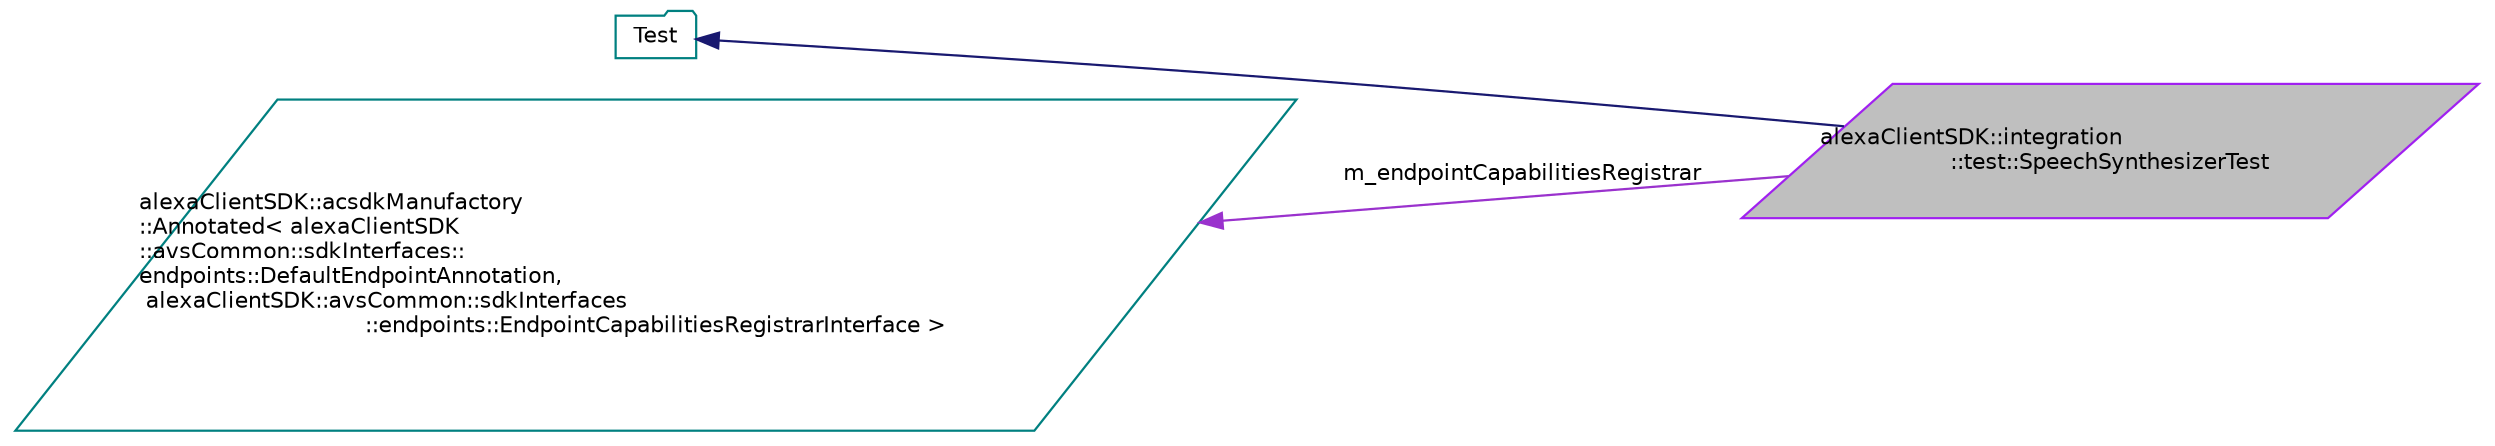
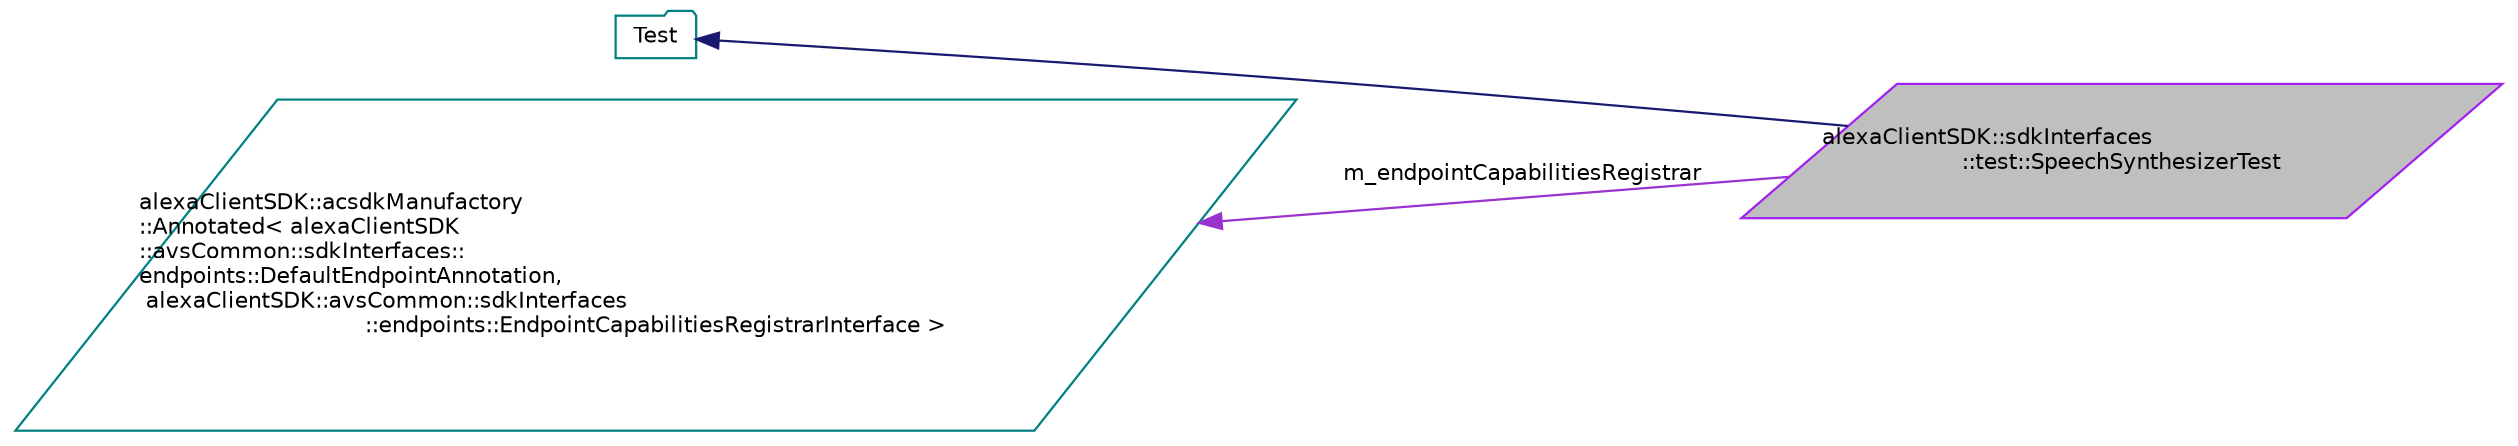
(2110, 151) -> (2122, 151)
